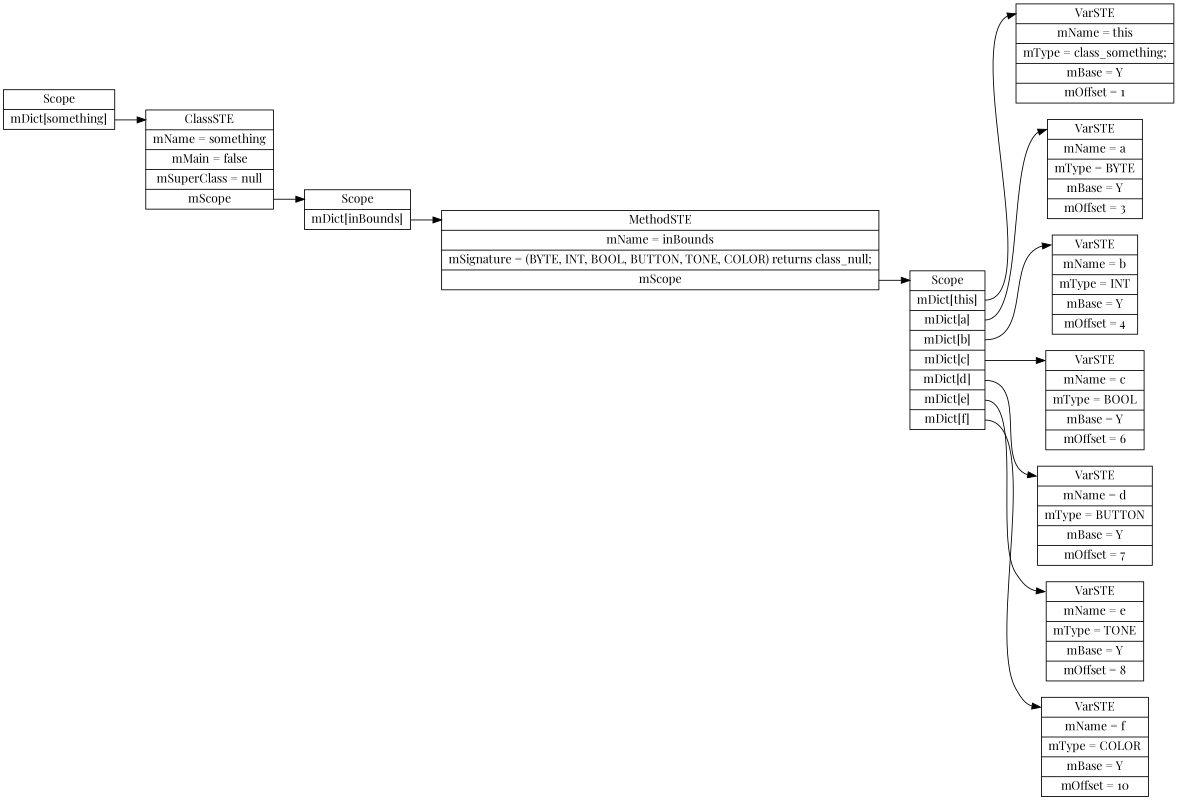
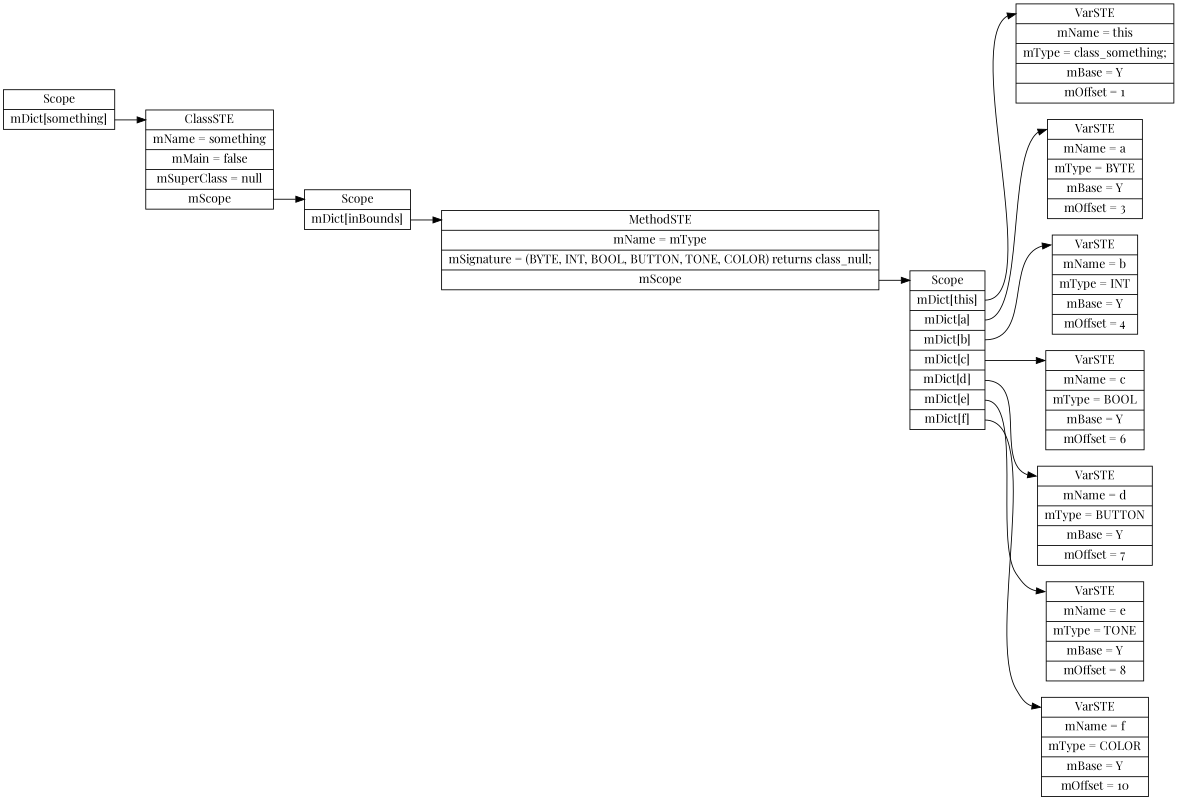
(660, 240) -> (660, 240)
